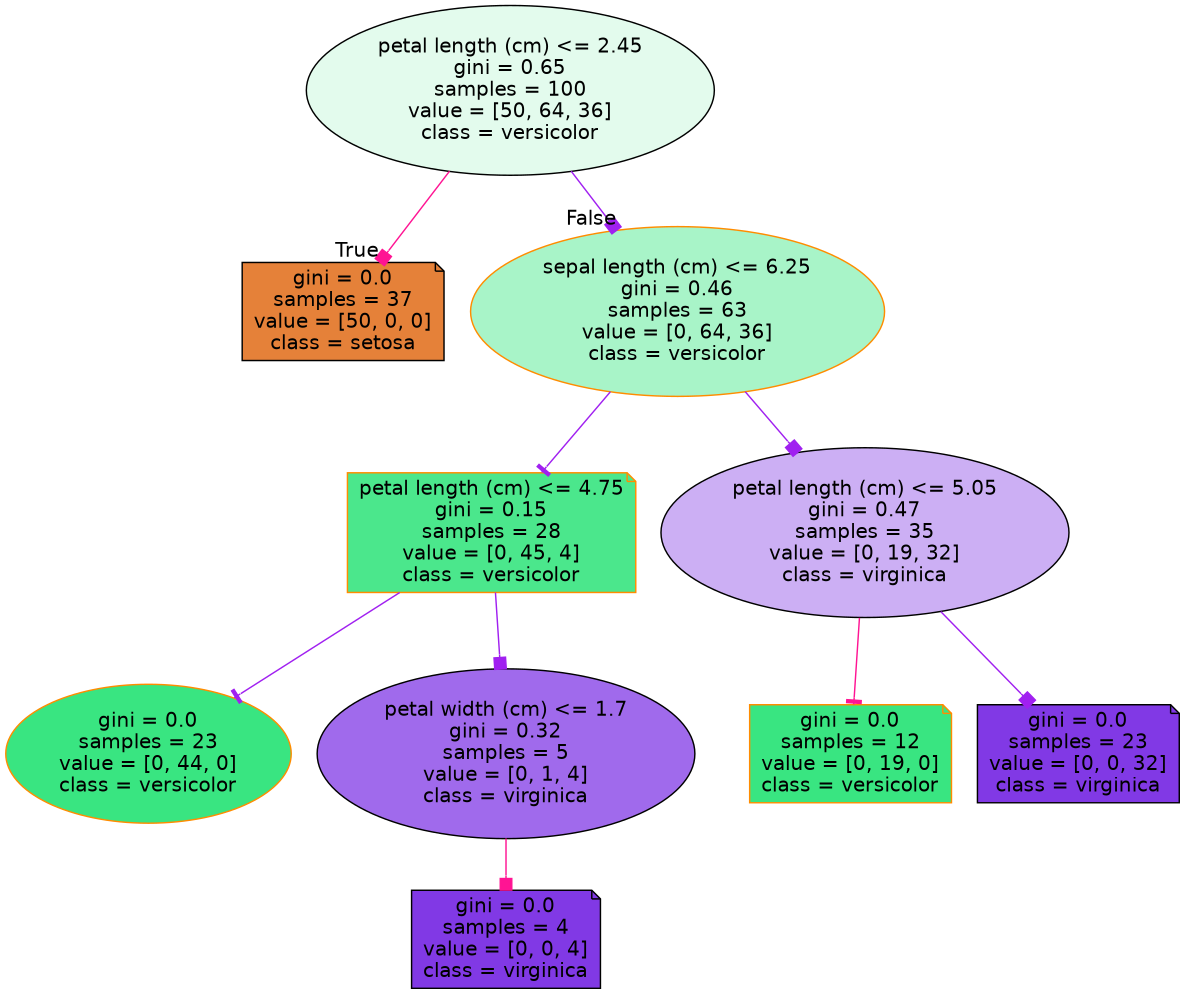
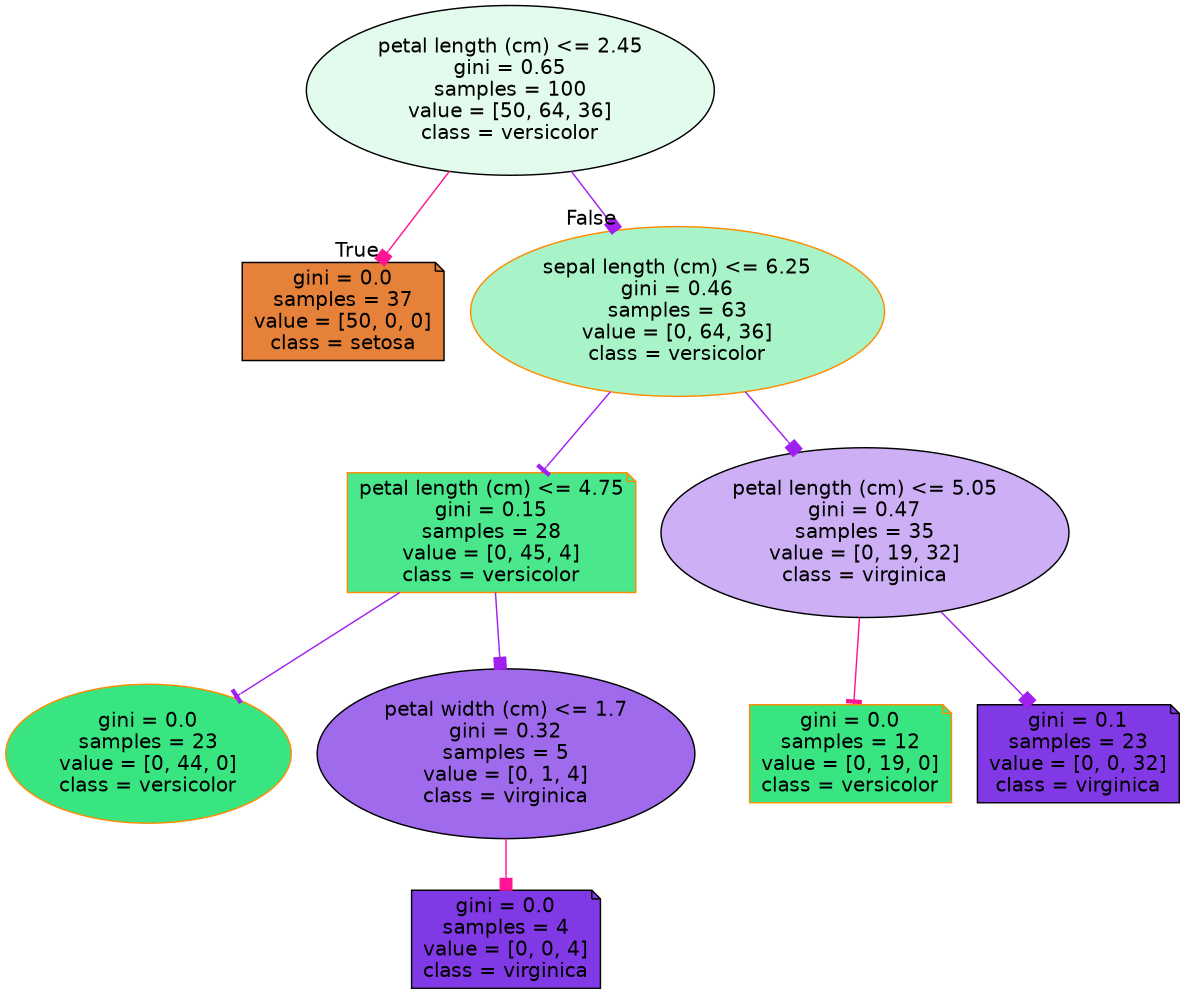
(1078, 754) -> (1078, 754)
